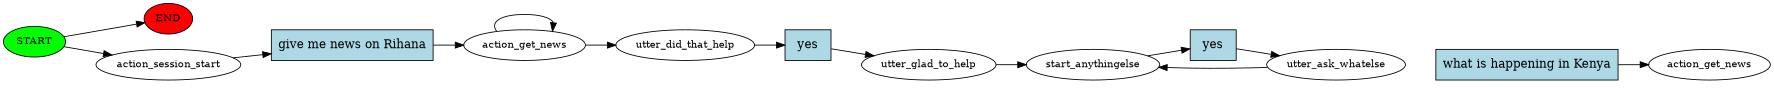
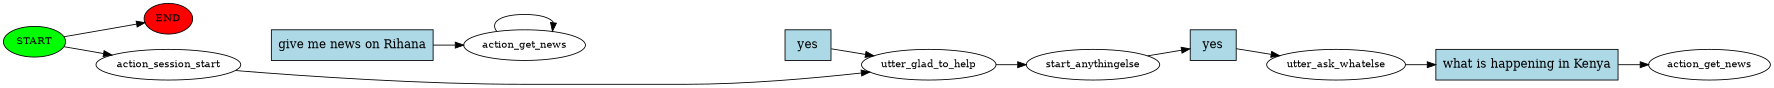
(685, 45) -> none
(248, 56) -> (548, 84)
(1218, 68) -> (1416, 65)
